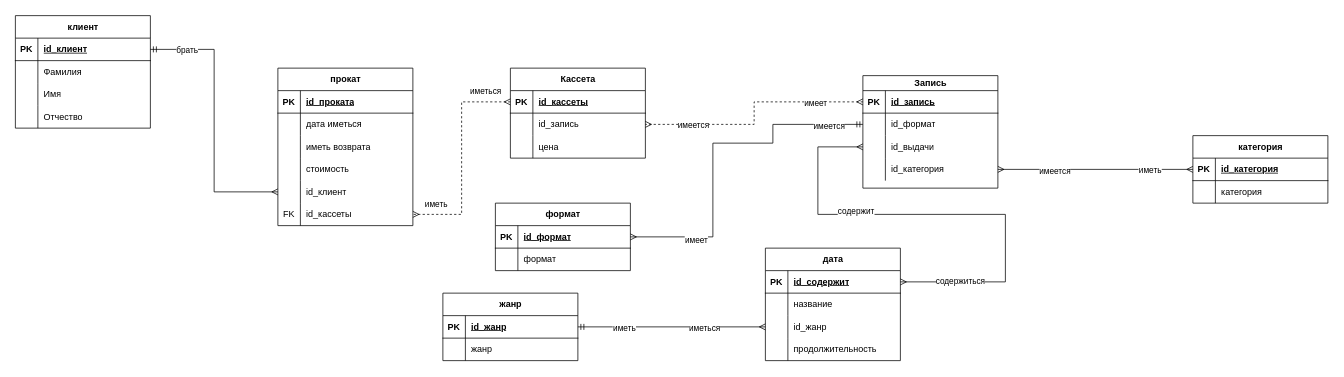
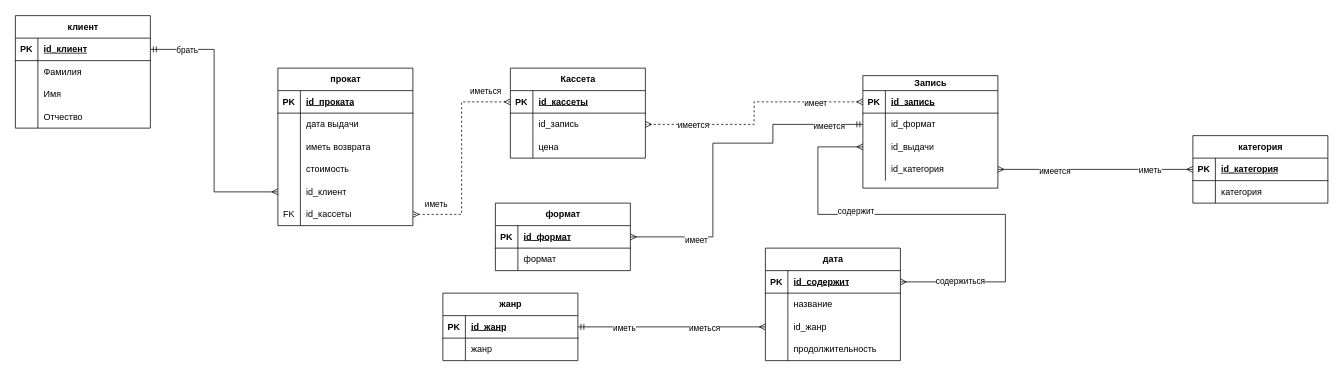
(335, 124) -> (333, 124)
